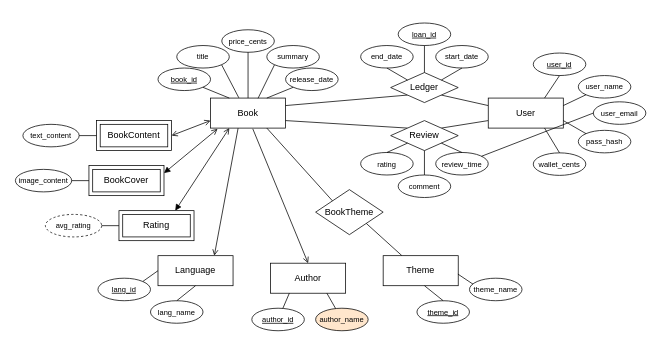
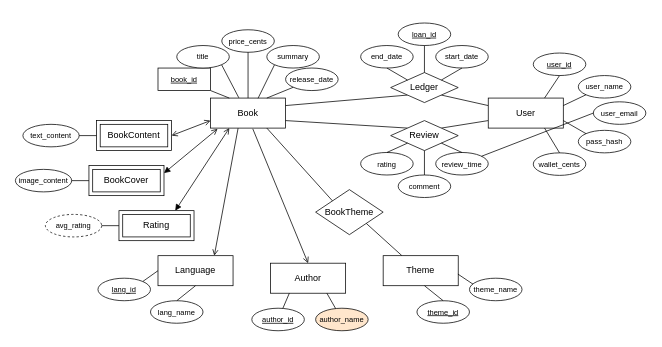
(184, 79) -> (184, 79)
